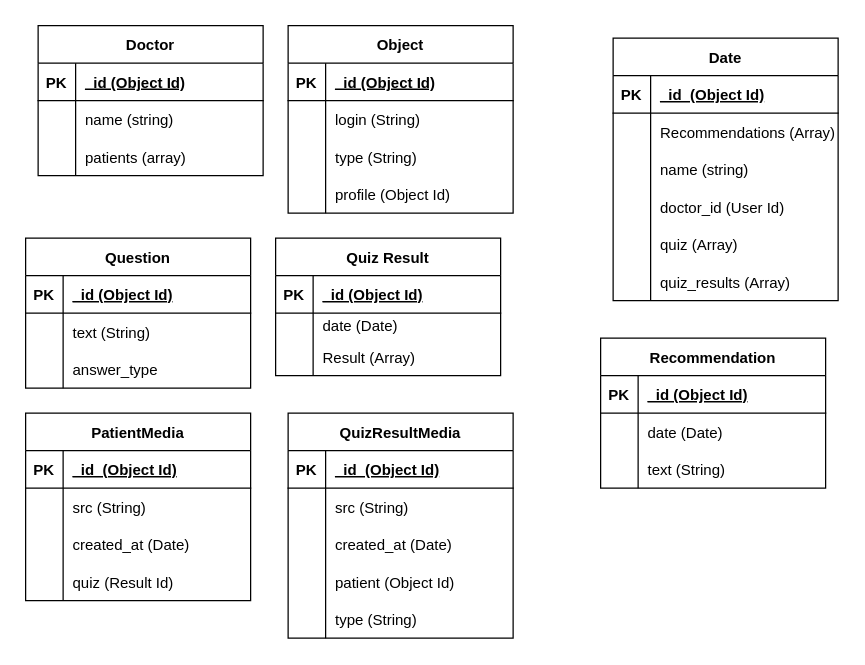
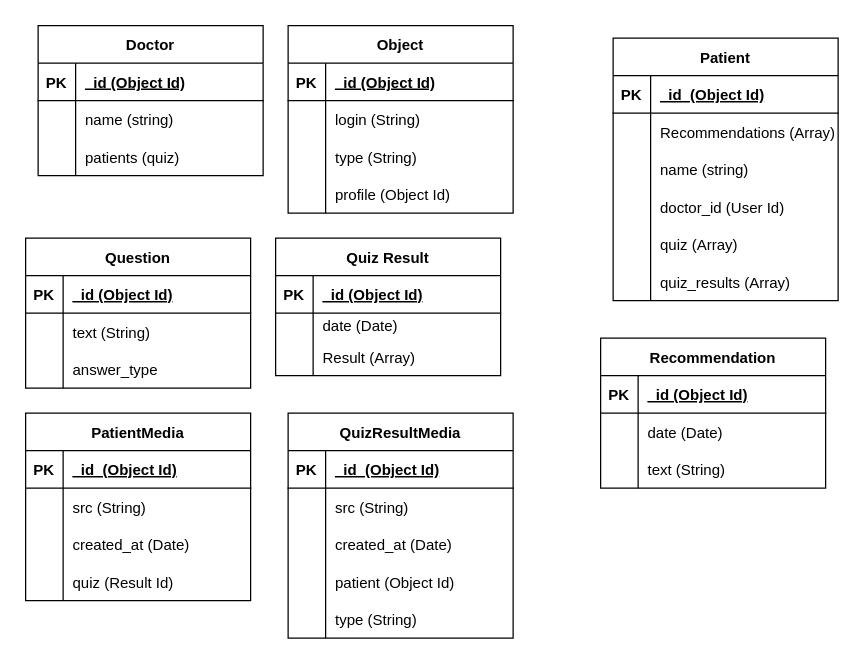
(725, 58) -> (725, 58)
(148, 158) -> (142, 158)
